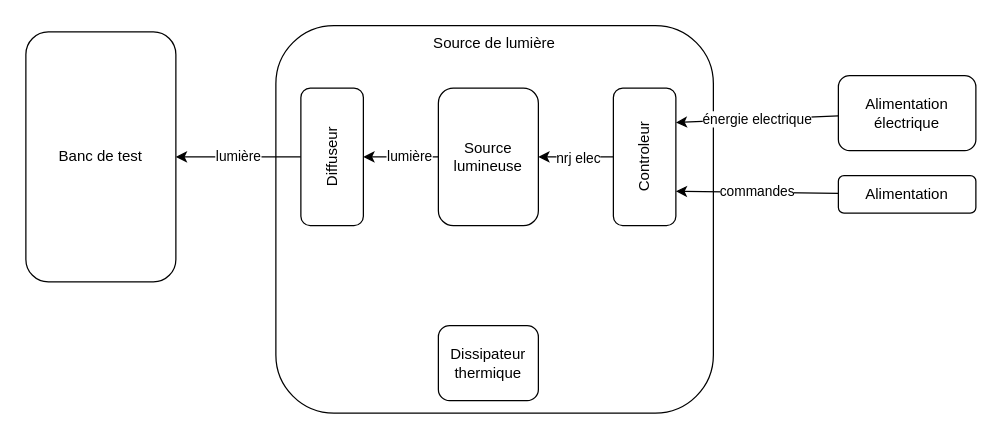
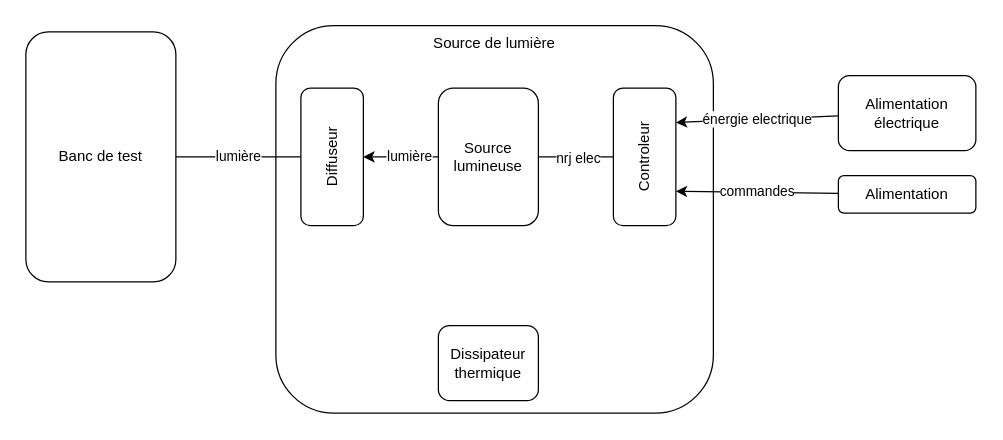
(186, 157) -> (182, 157)
(548, 157) -> (544, 157)
